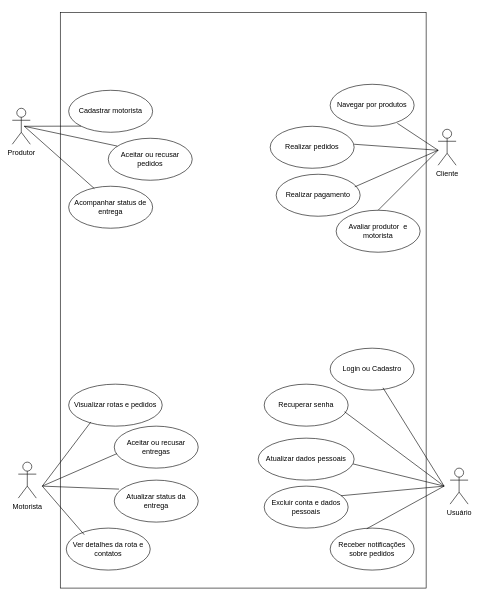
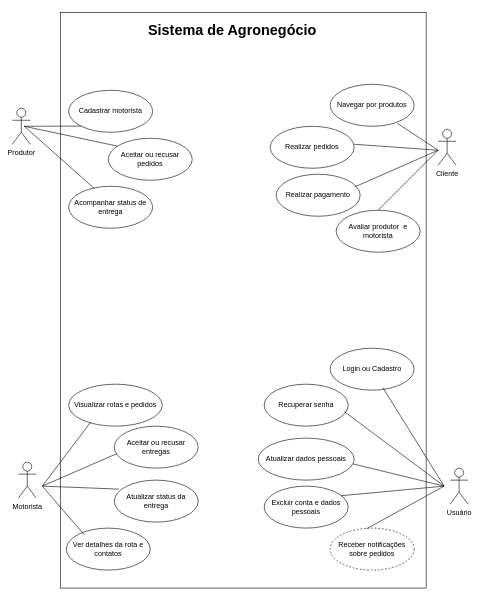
none -> (233, 30)
(372, 549) -> (372, 549)
